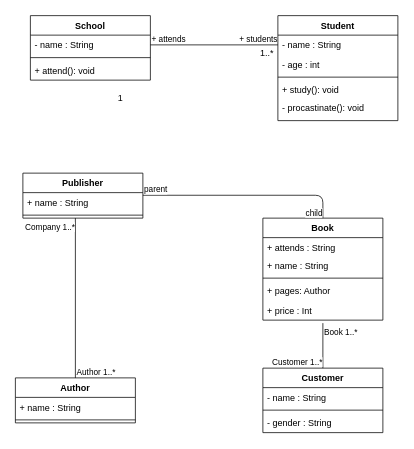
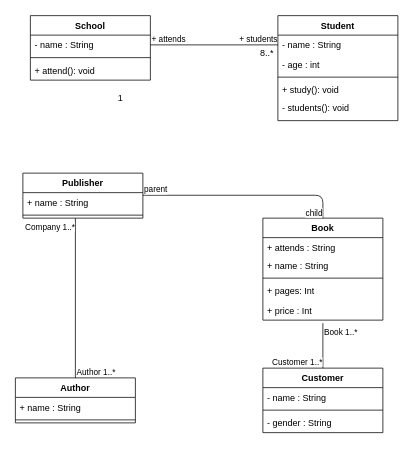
(267, 53) -> (267, 53)
(332, 108) -> (323, 108)
(301, 291) -> (294, 291)
